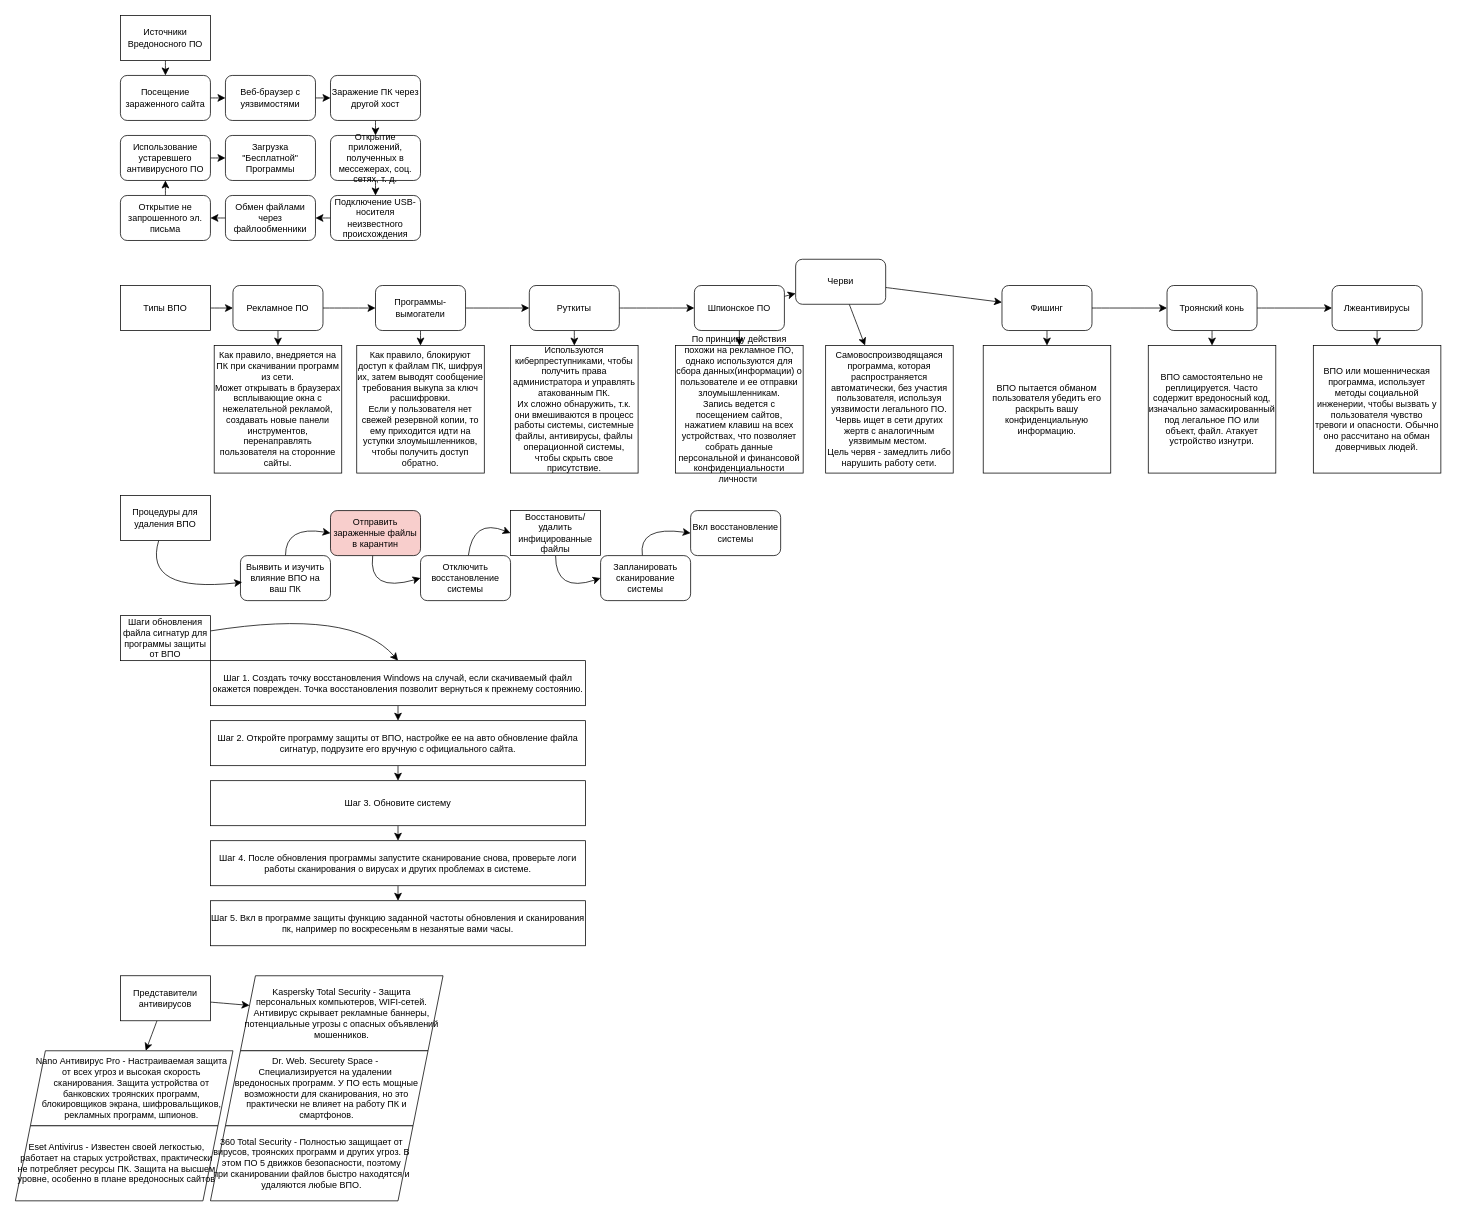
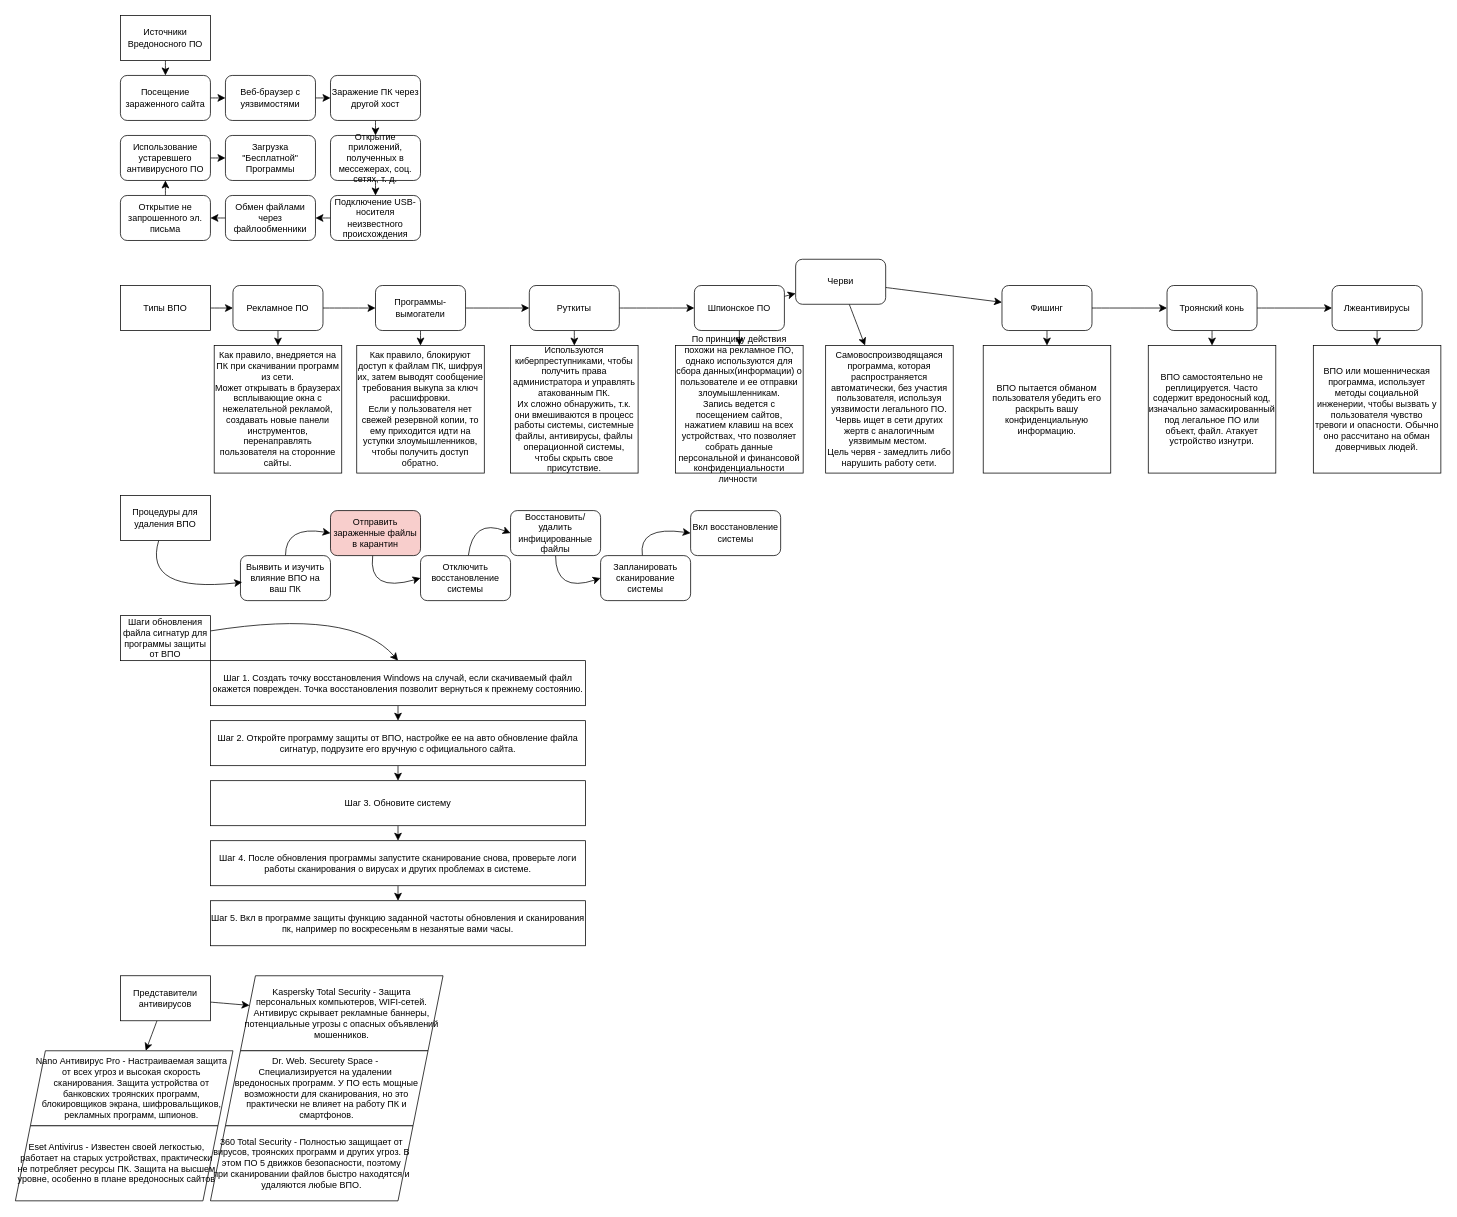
(555, 533) -> (555, 533)
